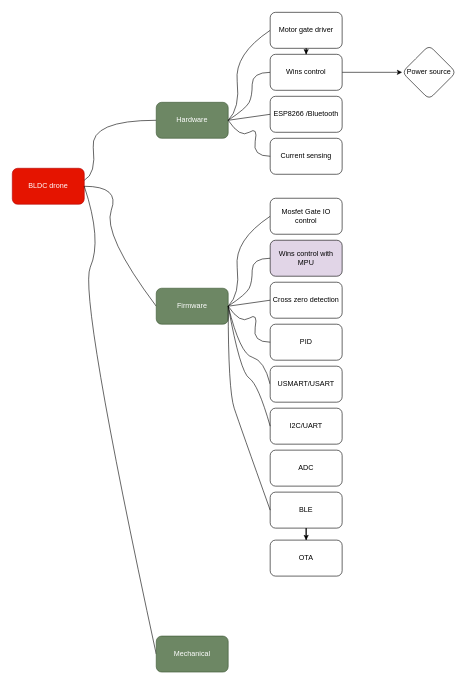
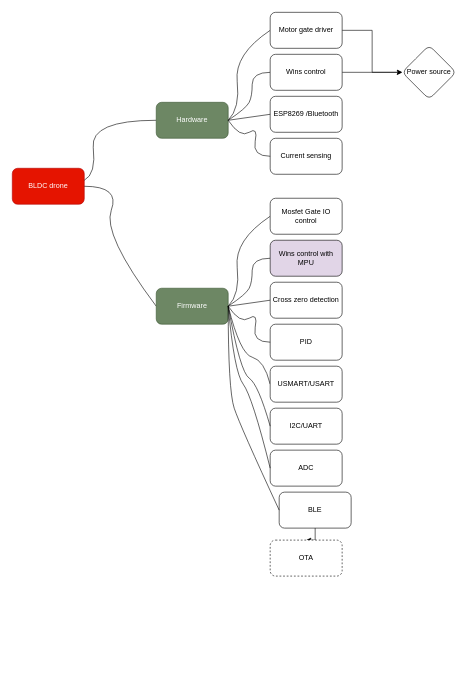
(306, 51) -> (372, 35)
(306, 114) -> (306, 114)
none -> (250, 399)
(109, 425) -> none
(306, 510) -> (315, 510)
(306, 558) -> (306, 558)
(192, 654) -> none
